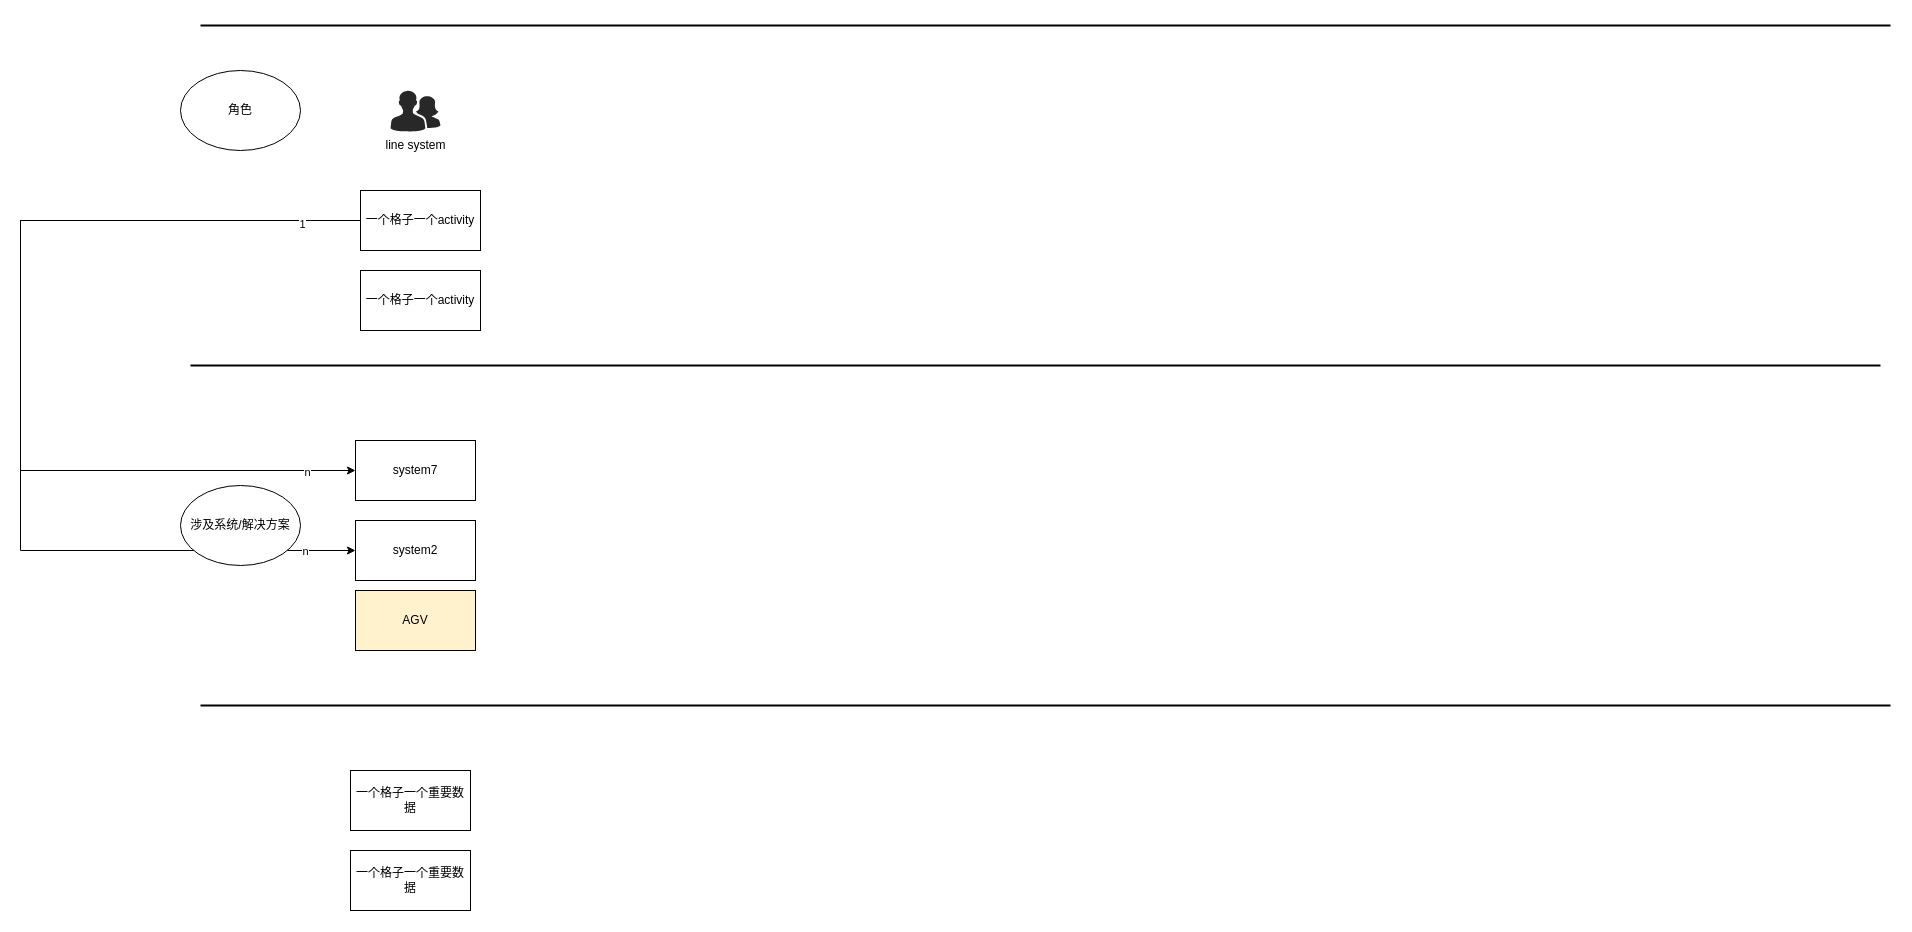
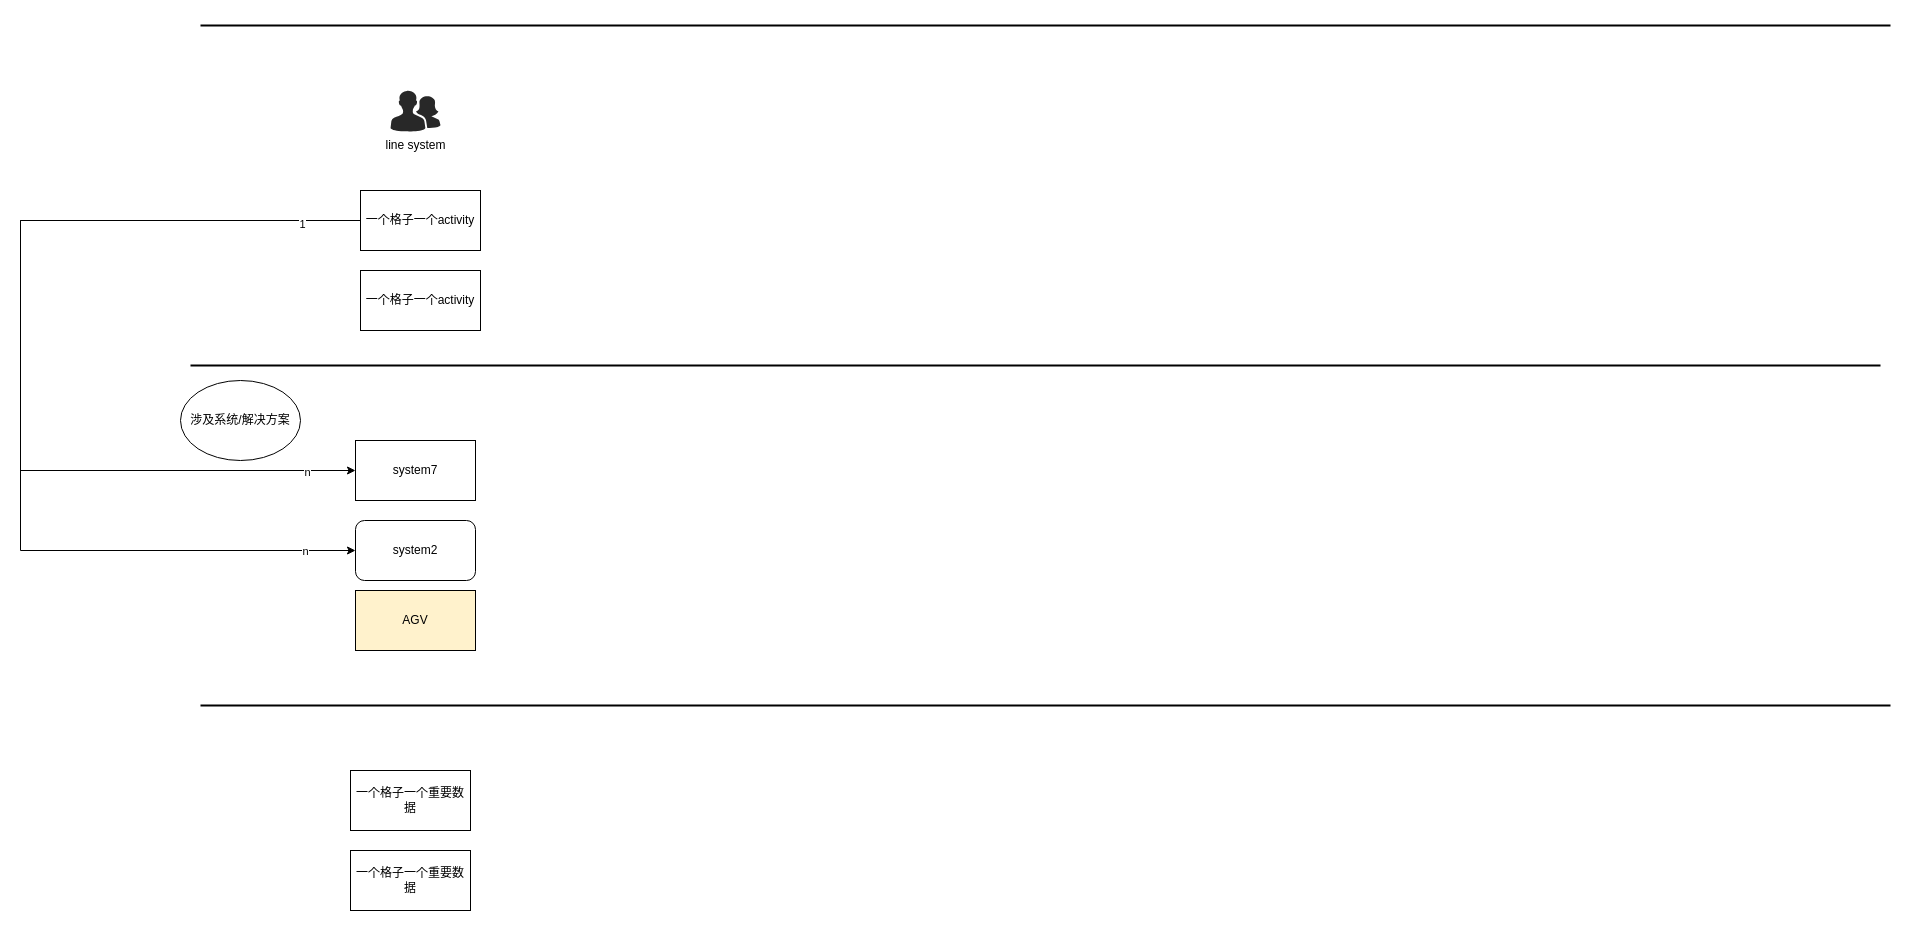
(241, 111) -> none
(241, 526) -> (241, 421)
(416, 551) -> (416, 551)
